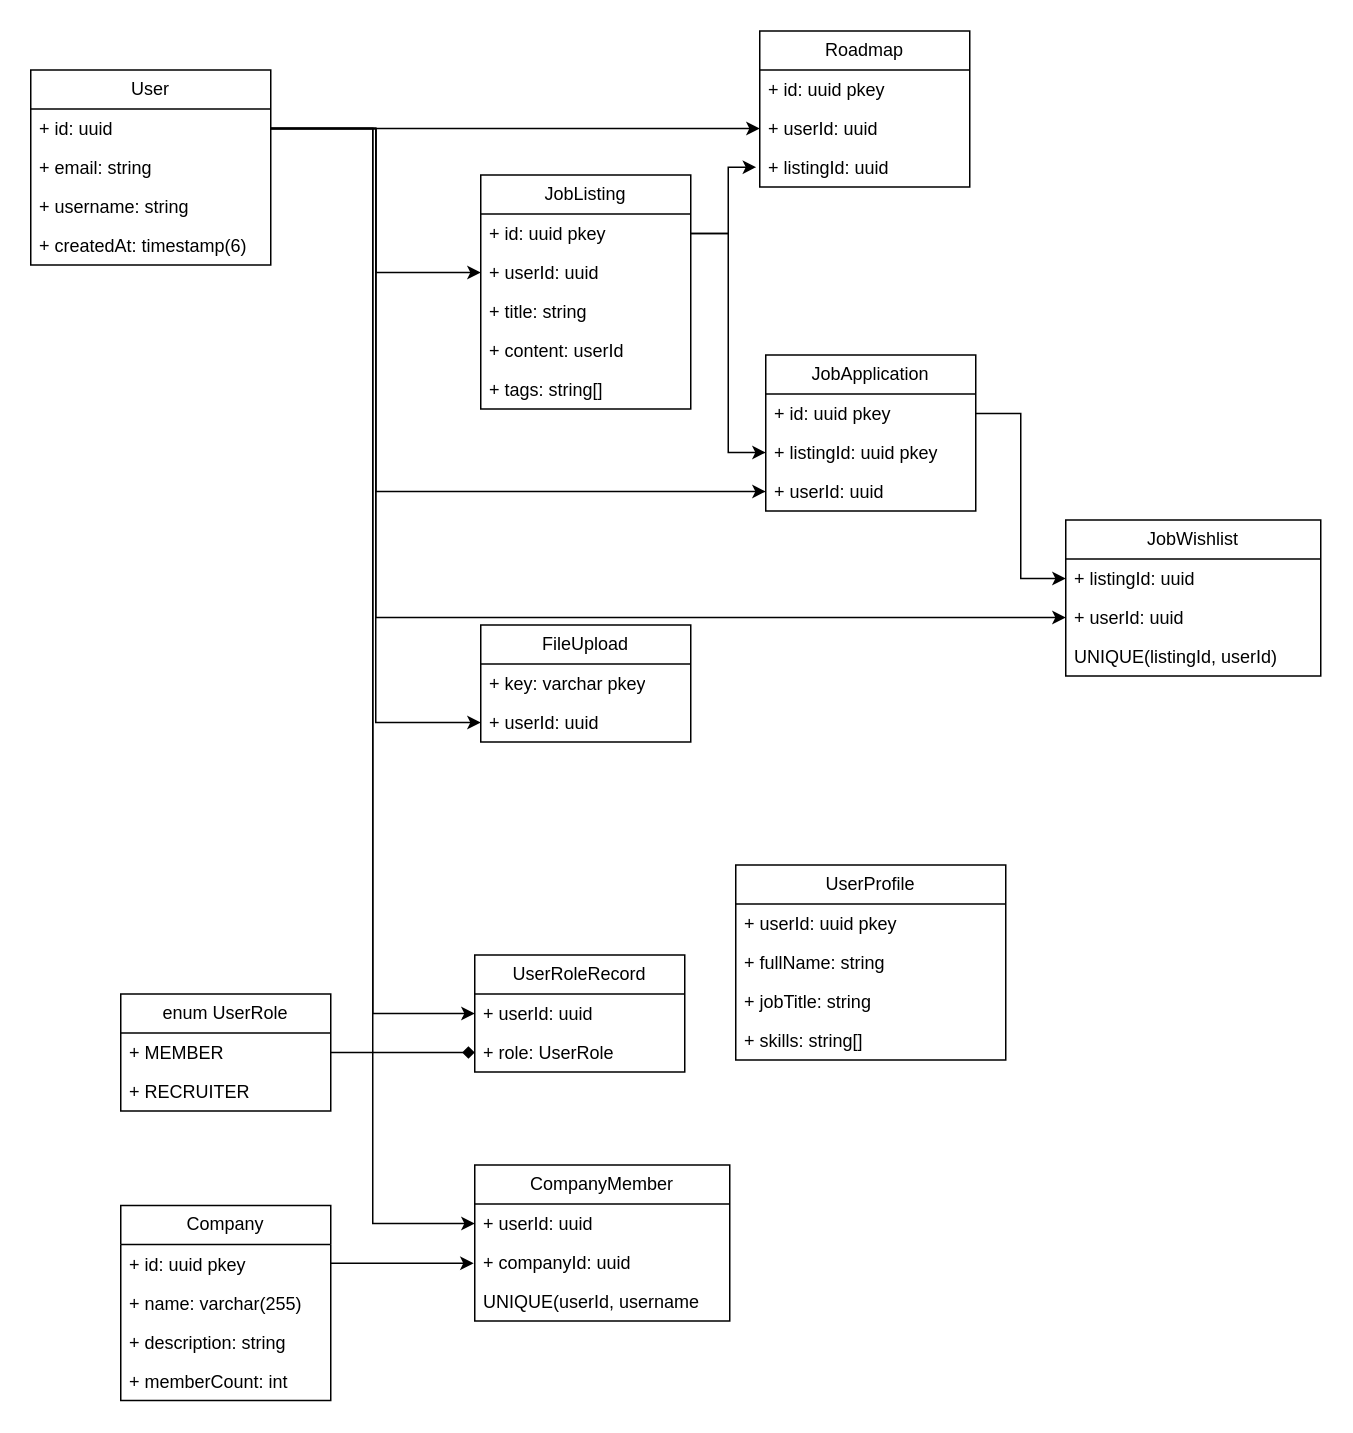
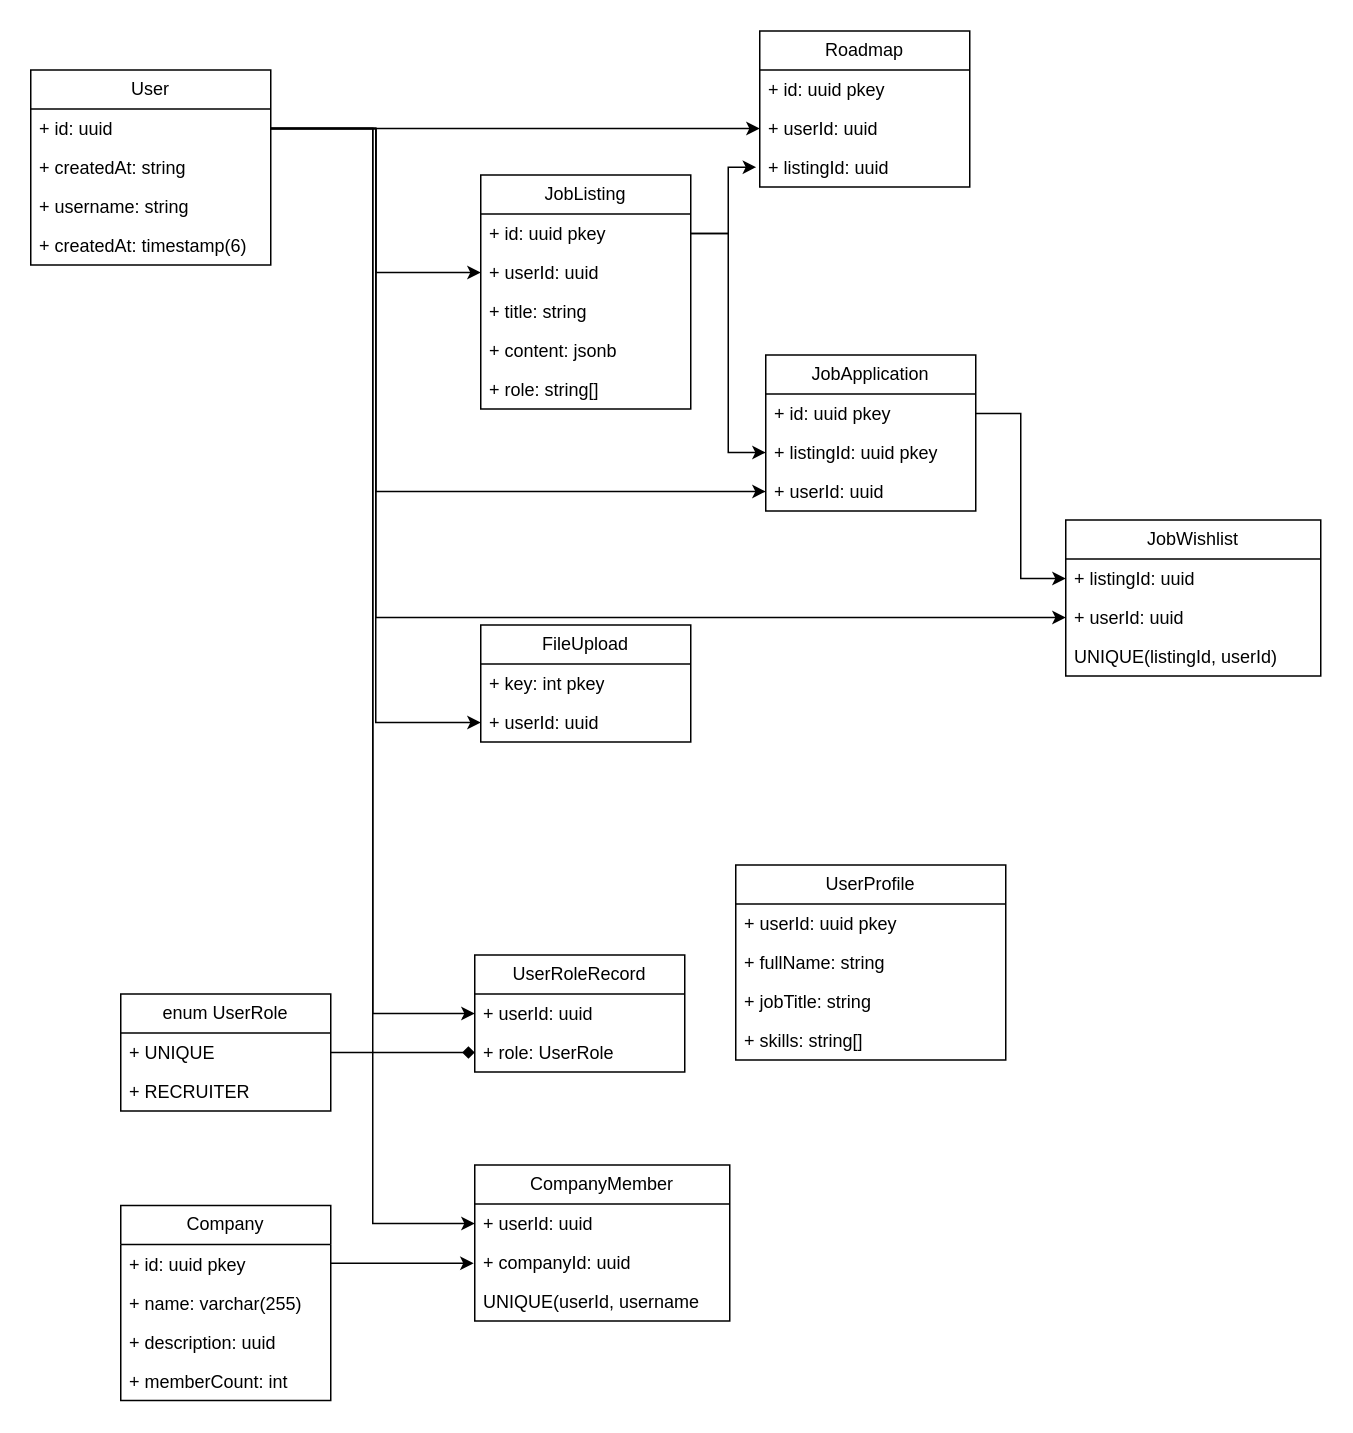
(101, 169) -> (126, 169)
(568, 352) -> (563, 352)
(561, 391) -> (559, 391)
(576, 685) -> (554, 685)
(168, 1054) -> (168, 1054)
(222, 1344) -> (211, 1344)
